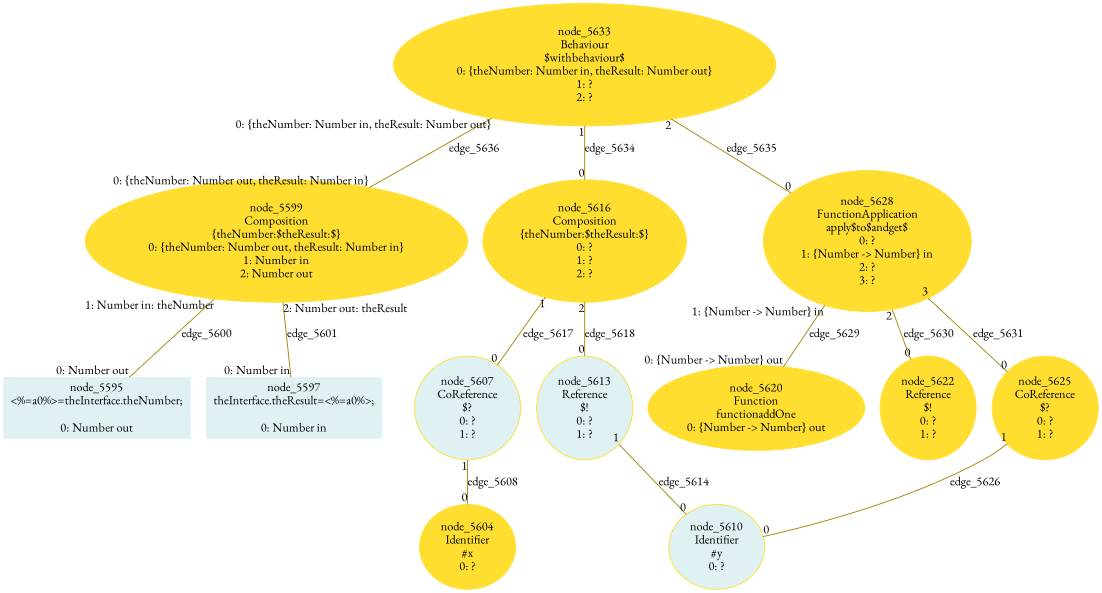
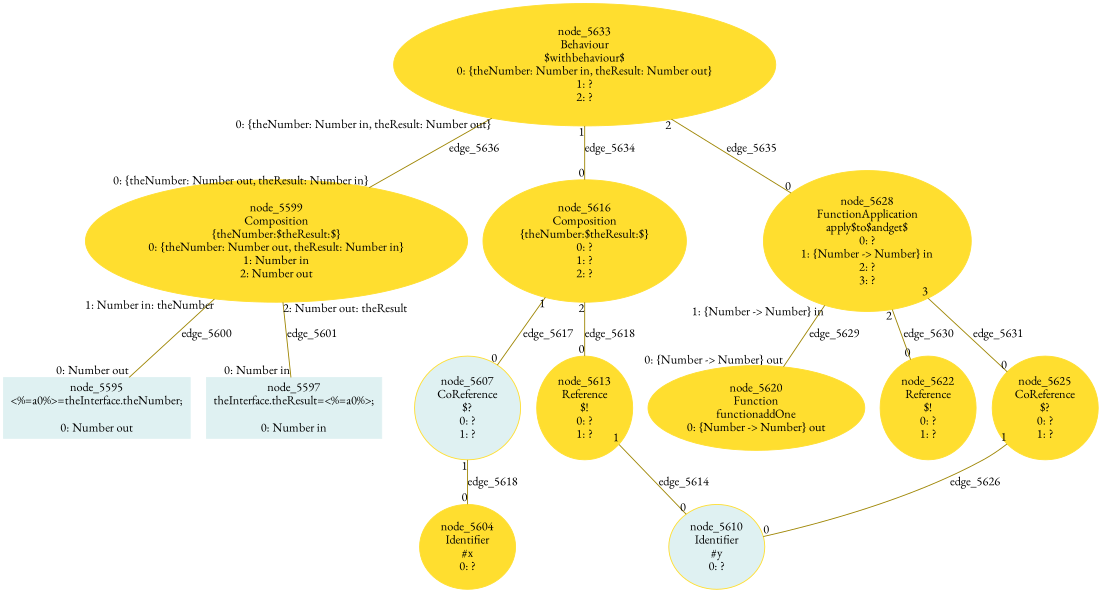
(585, 408) -> (585, 408)
(493, 482) -> (493, 482)
